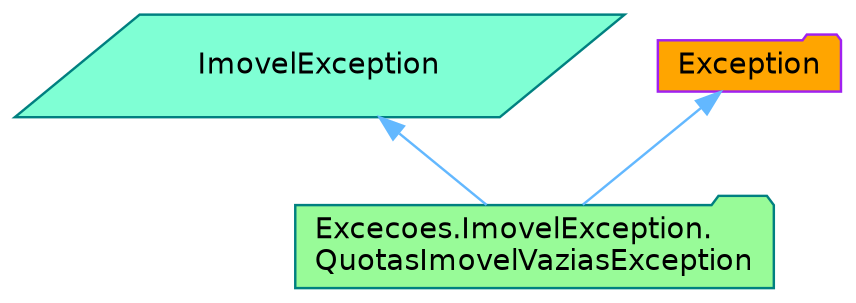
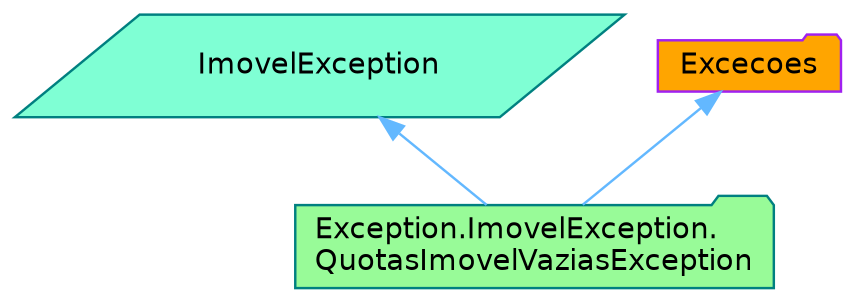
(749, 66) -> (749, 66)
(535, 247) -> (535, 247)
